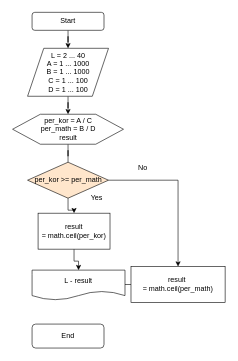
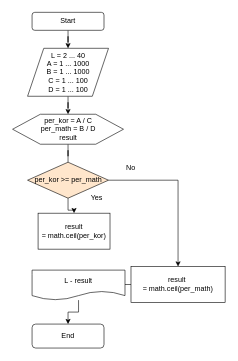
(143, 168) -> (131, 168)
(79, 262) -> none
none -> (77, 312)
